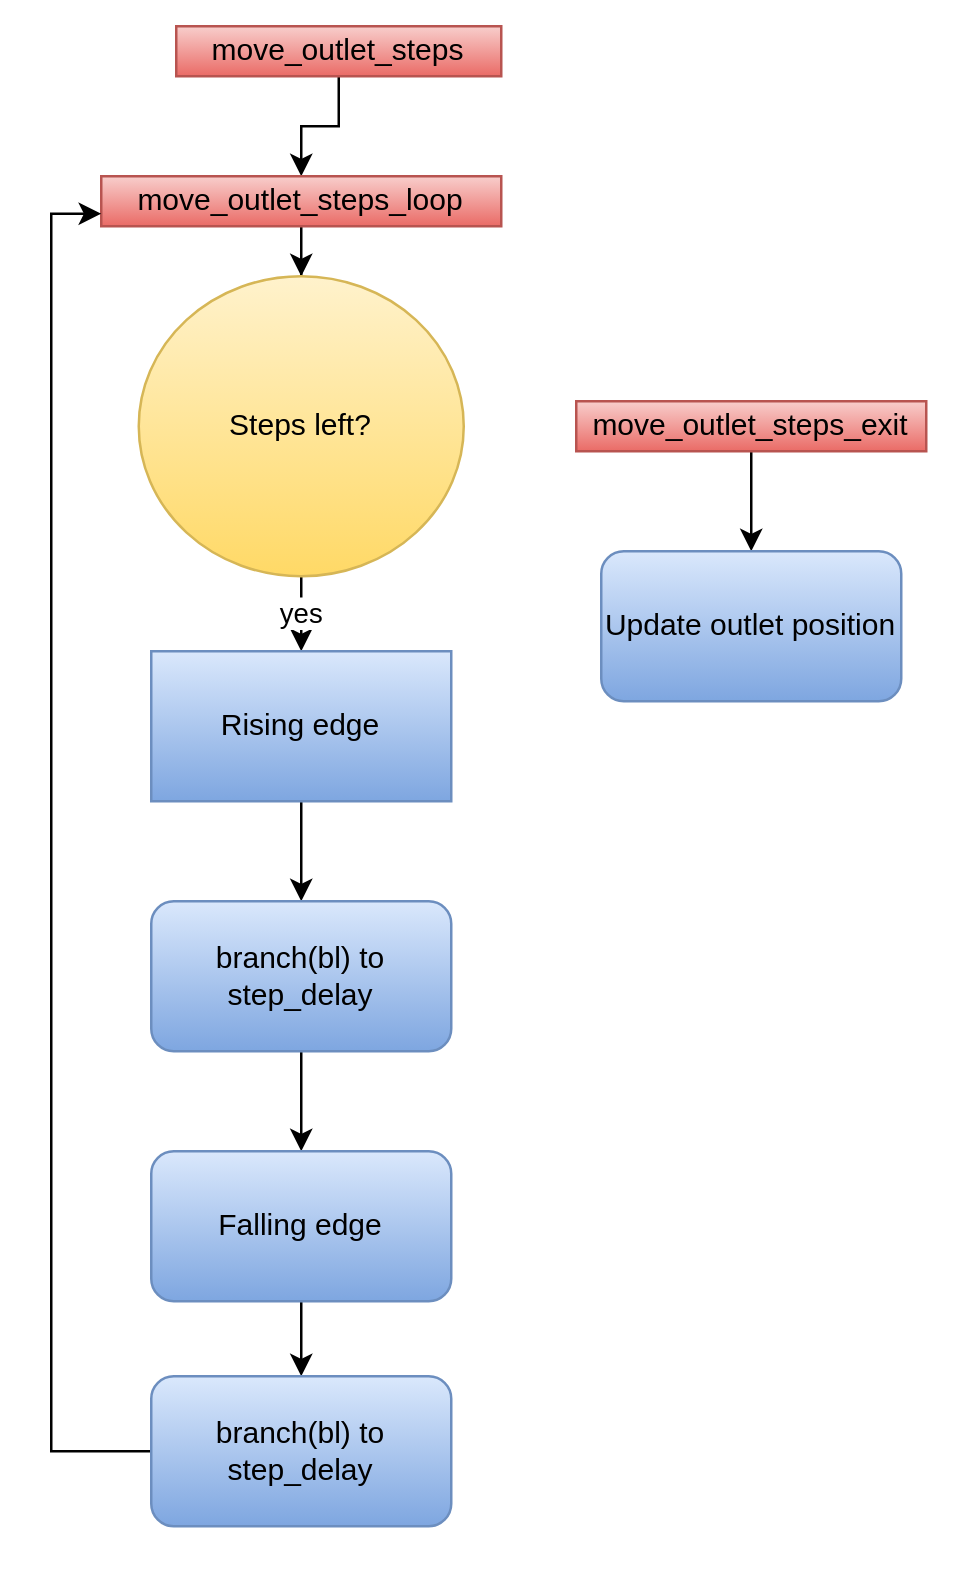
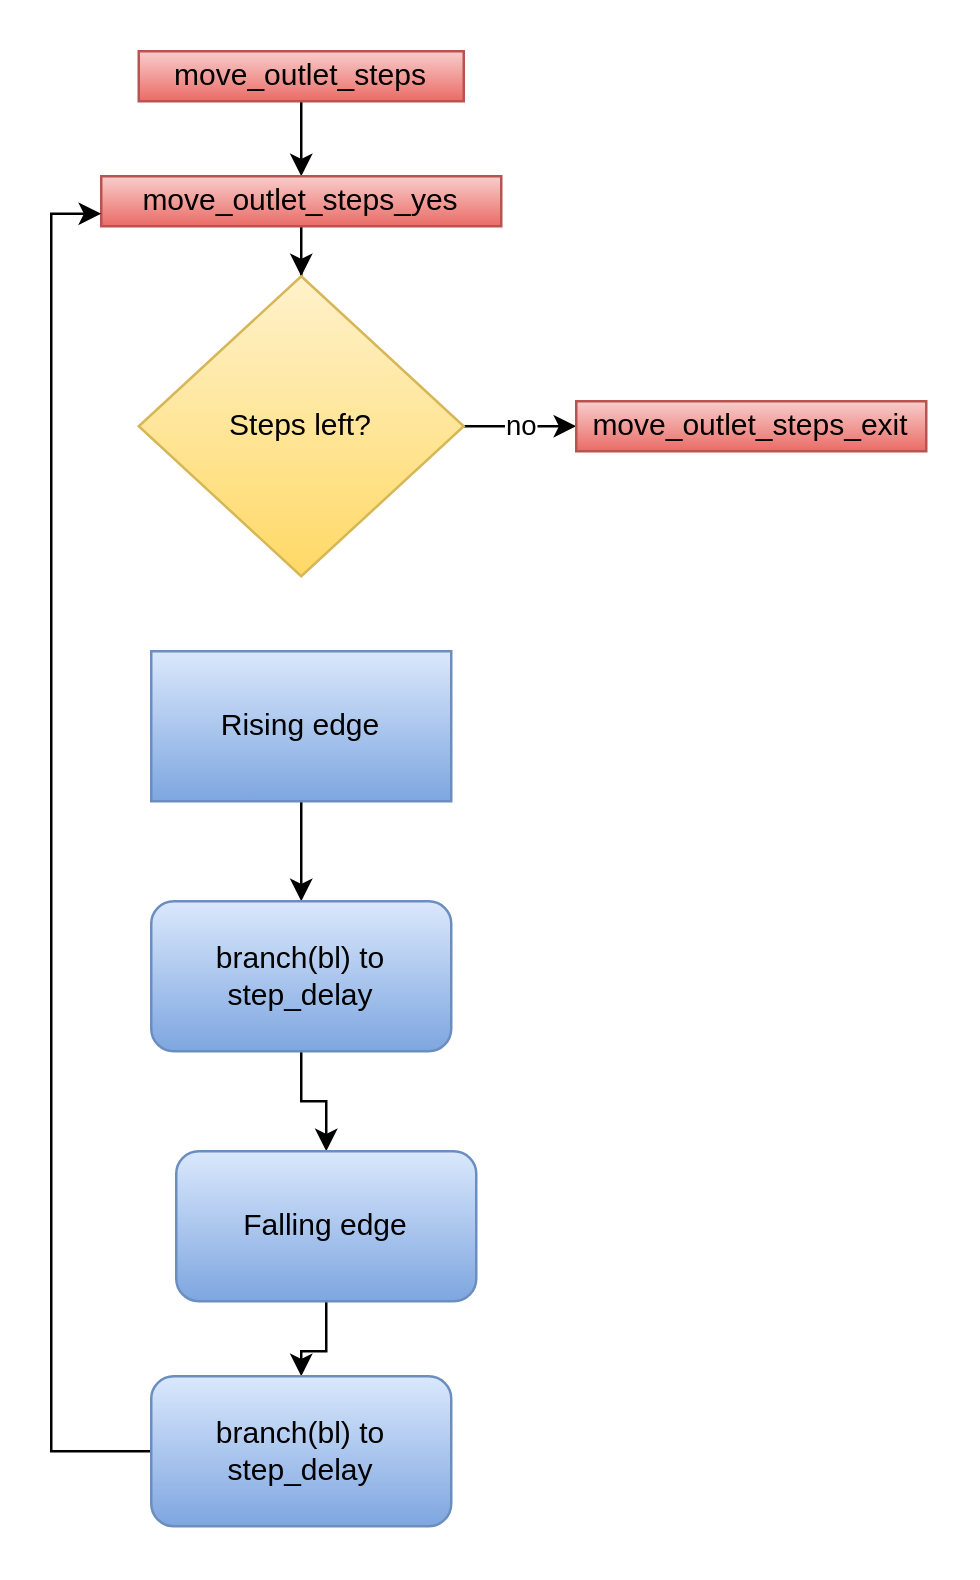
(339, 51) -> (301, 76)
(301, 201) -> (301, 201)
(301, 426) -> (301, 426)
none -> (512, 426)
(751, 493) -> none
(301, 620) -> none
(751, 626) -> none
(301, 1226) -> (326, 1226)
